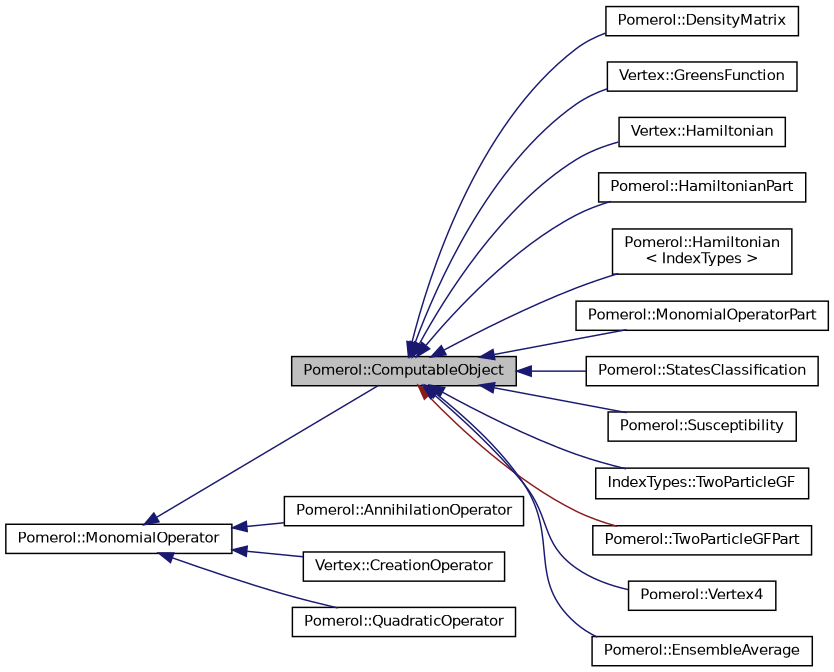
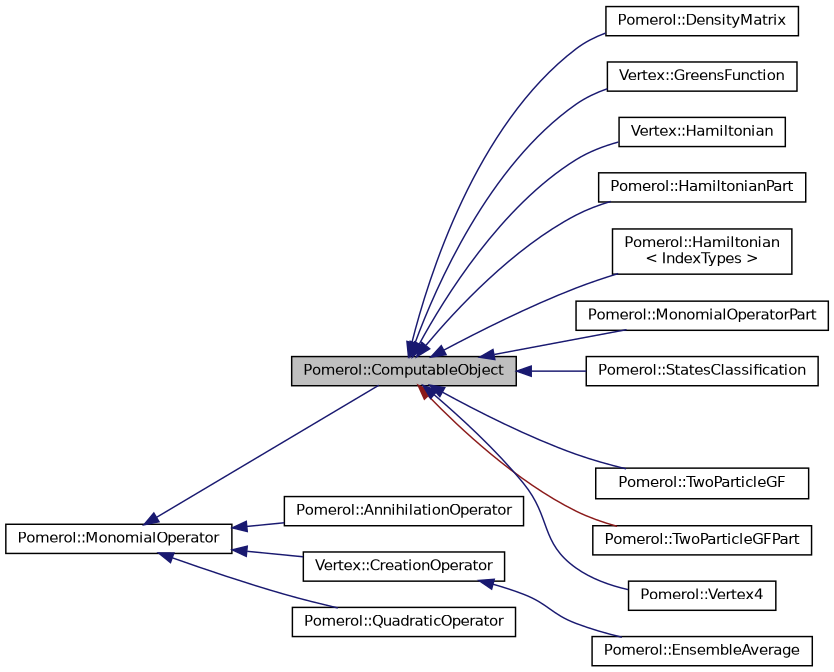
(702, 427) -> none
(702, 483) -> (702, 483)
(543, 544) -> (556, 613)
